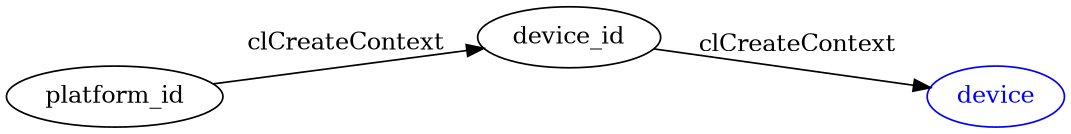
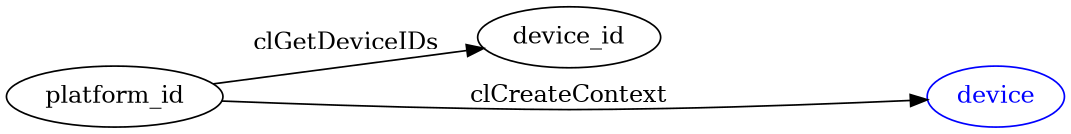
(346, 43) -> (346, 43)
(784, 67) -> (566, 110)
